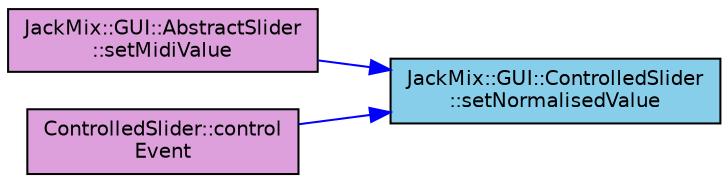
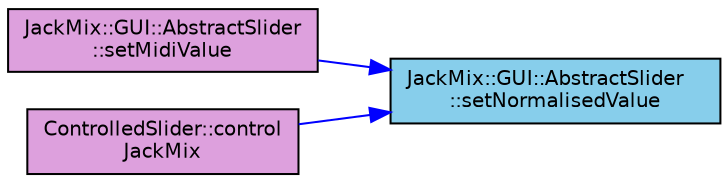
(555, 91) -> (555, 91)
(163, 142) -> (163, 142)
